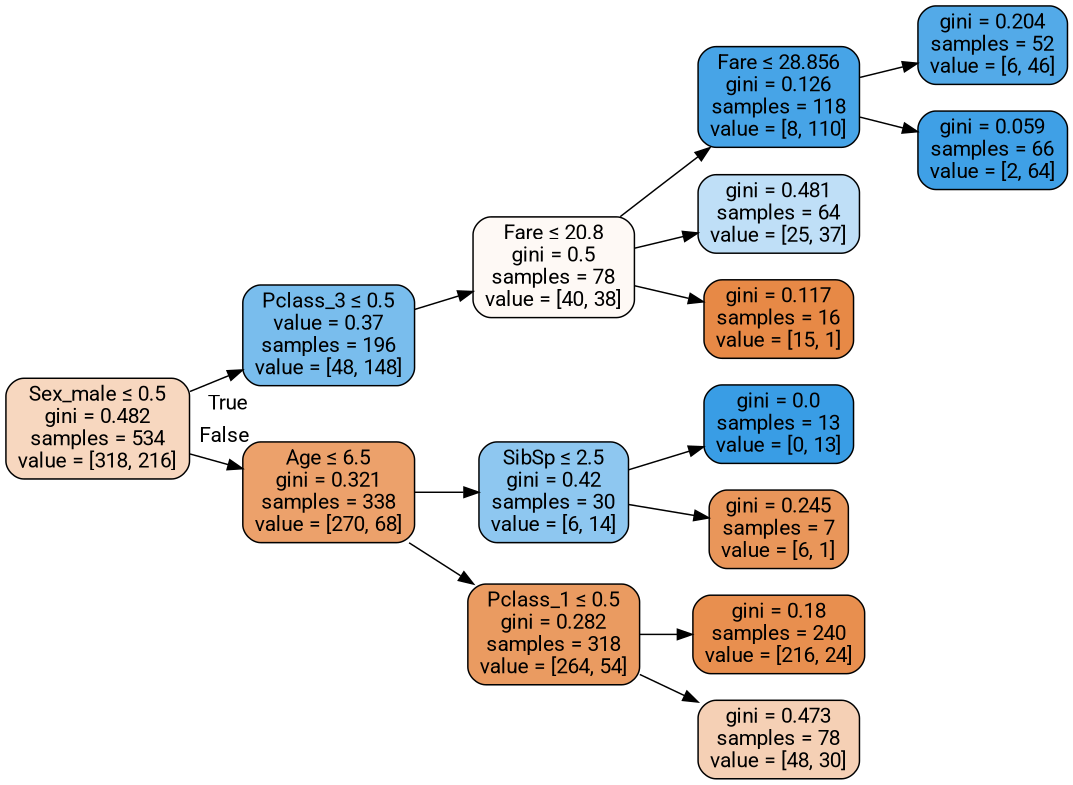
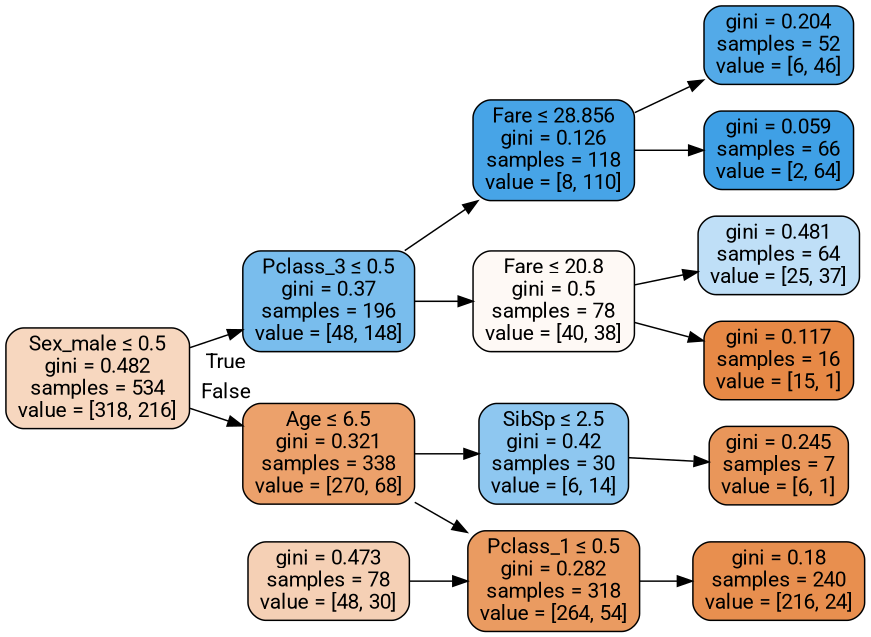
(659, 187) -> (435, 230)
(329, 324) -> (329, 289)
(779, 424) -> none
(662, 685) -> (431, 581)
